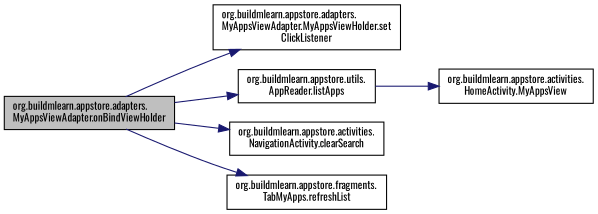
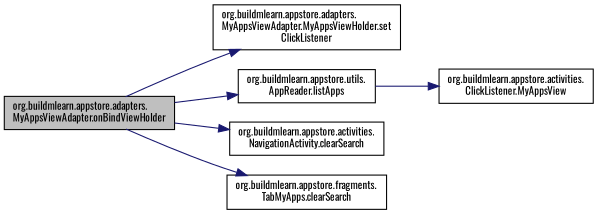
(516, 86) -> (516, 86)
(307, 192) -> (307, 192)
